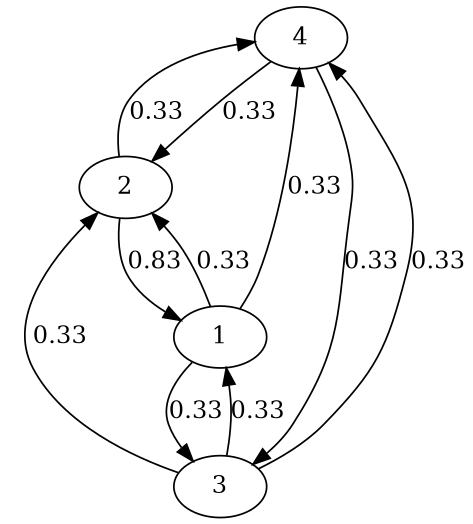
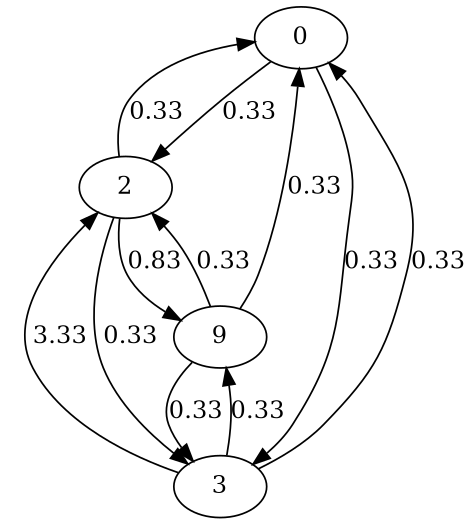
(301, 38) -> (301, 38)
(60, 337) -> (60, 337)
(220, 337) -> (220, 337)
none -> (97, 348)
